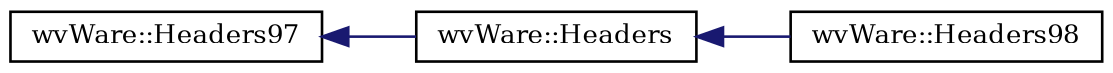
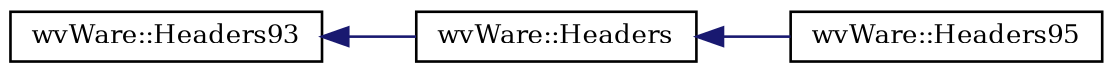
(166, 37) -> (166, 37)
(946, 37) -> (946, 37)
